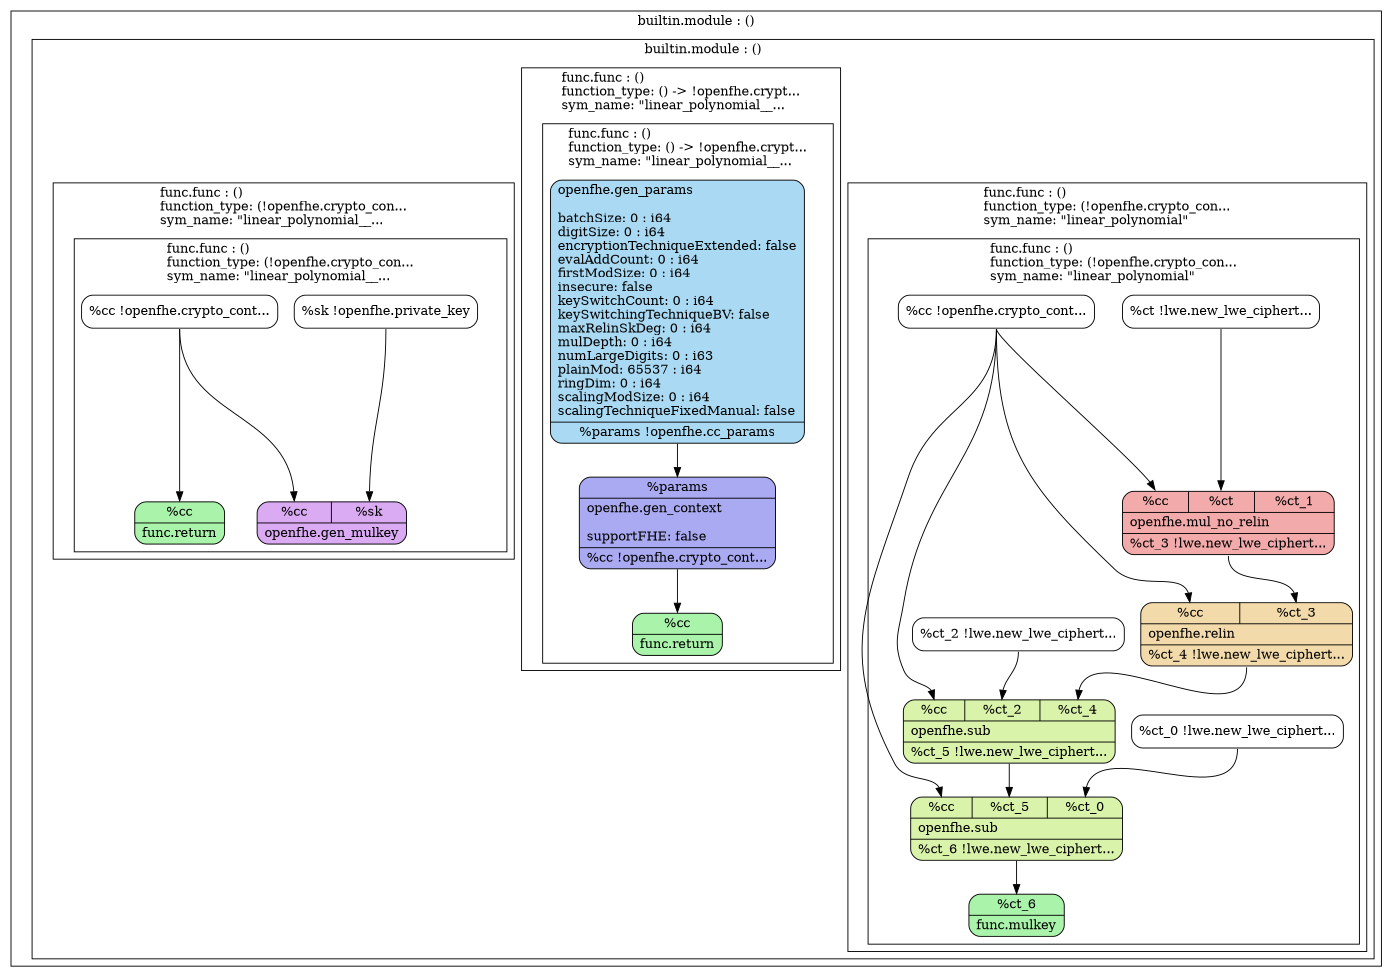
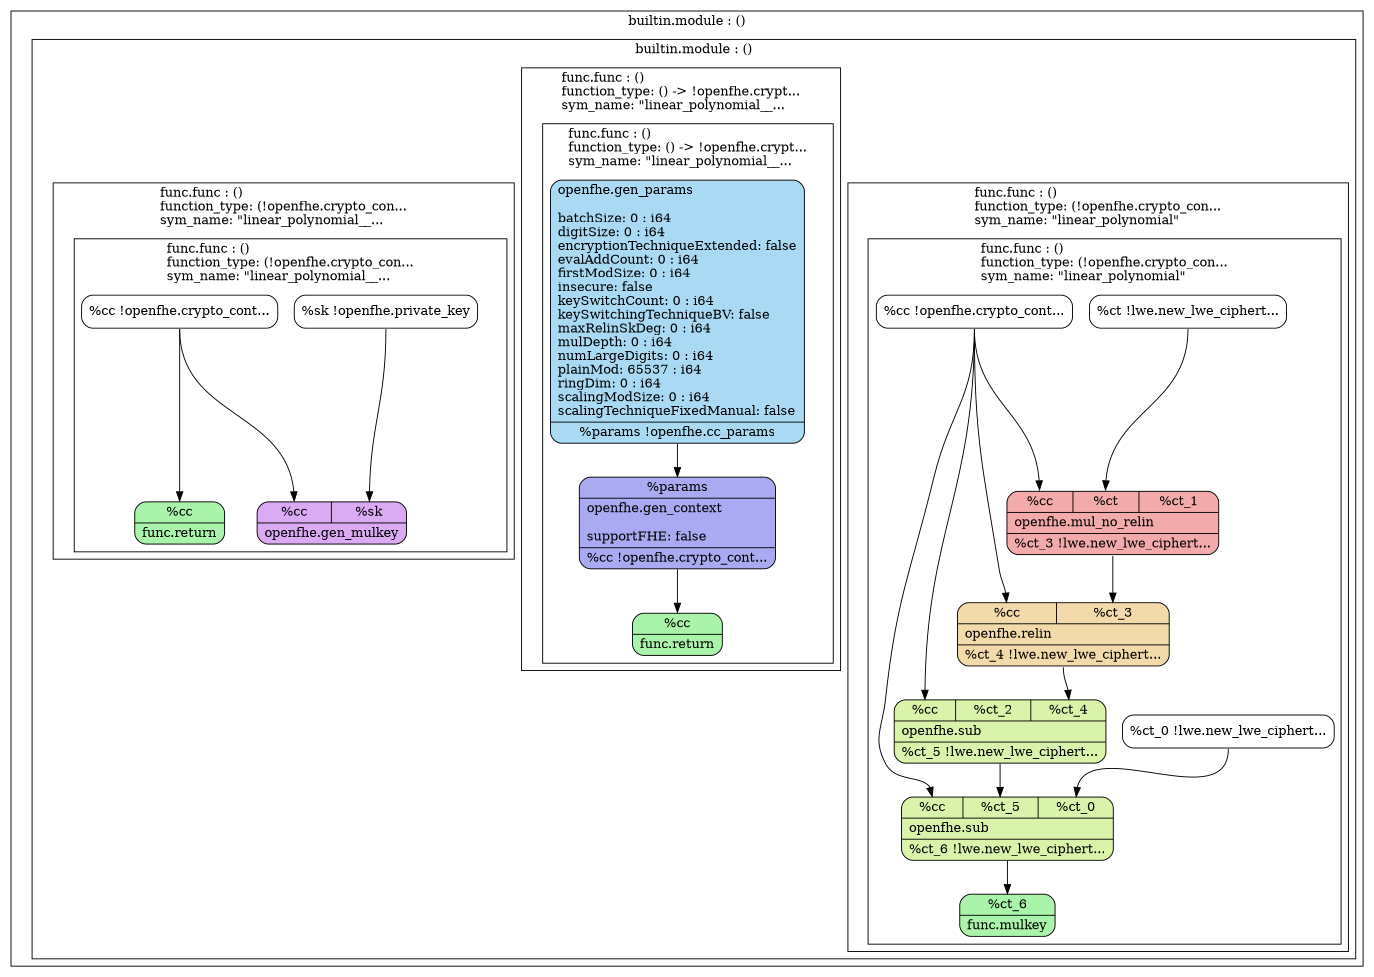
(636, 356) -> (636, 356)
(1018, 634) -> none
